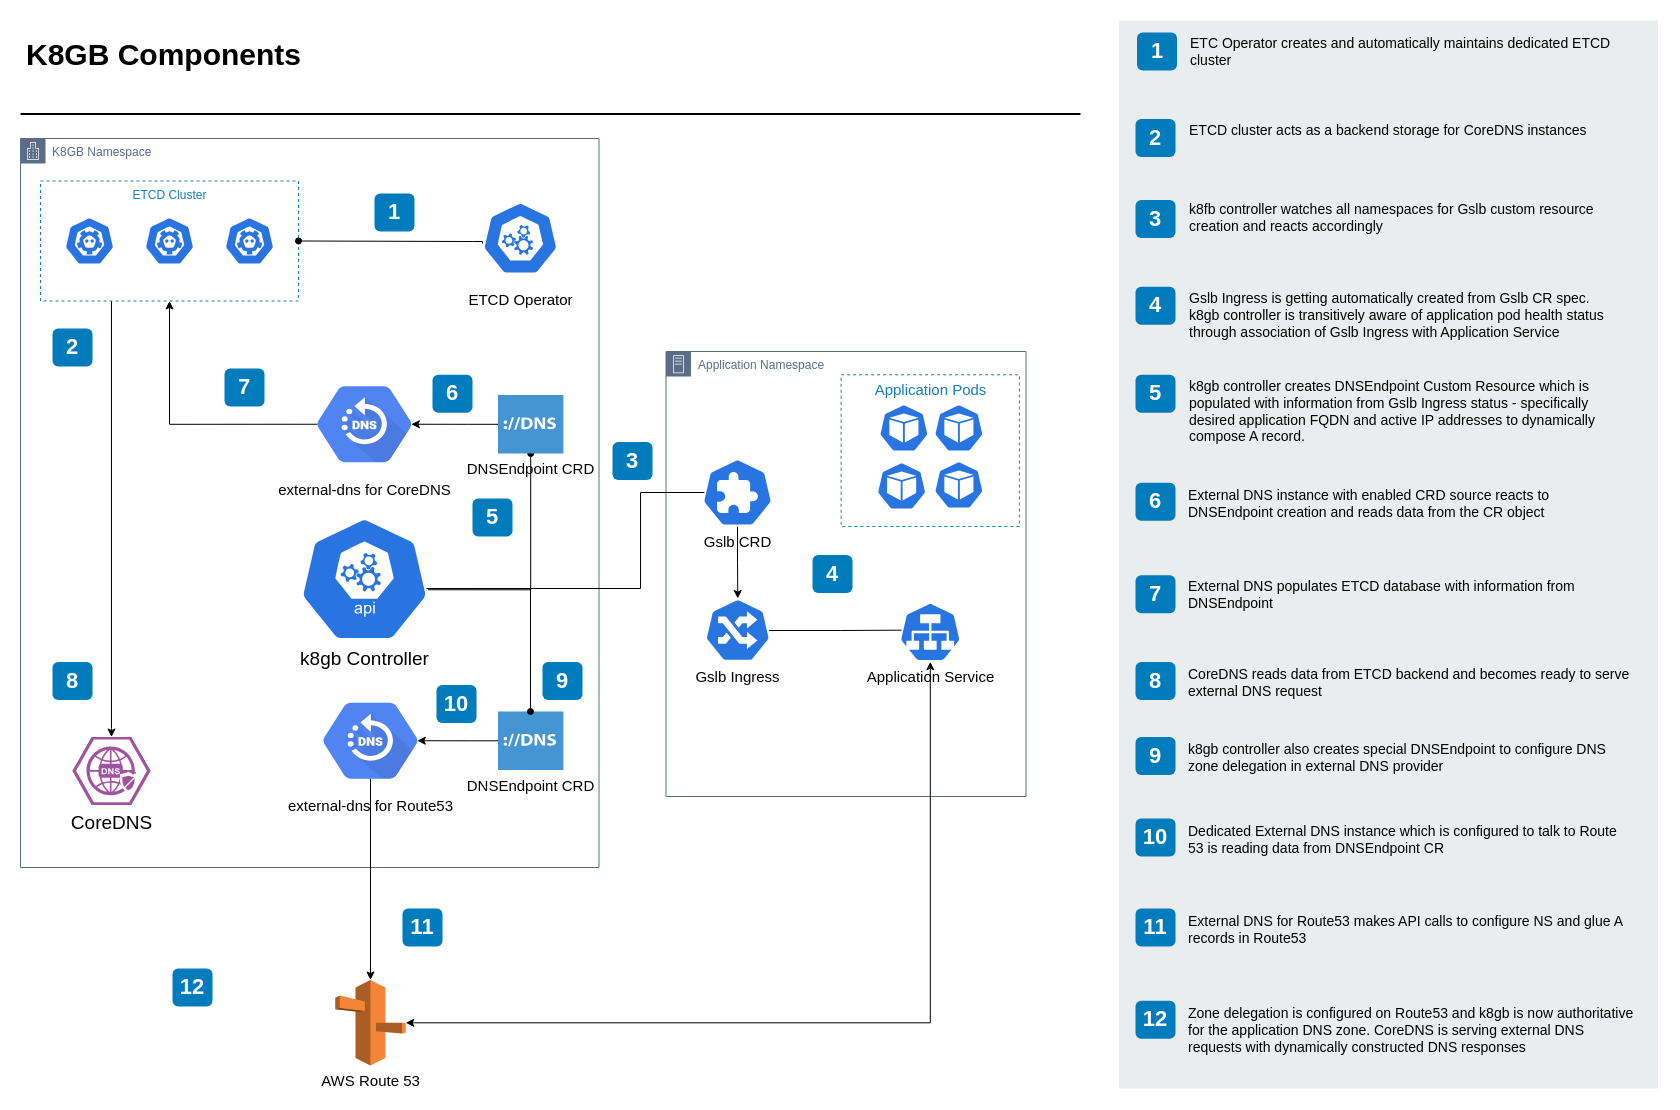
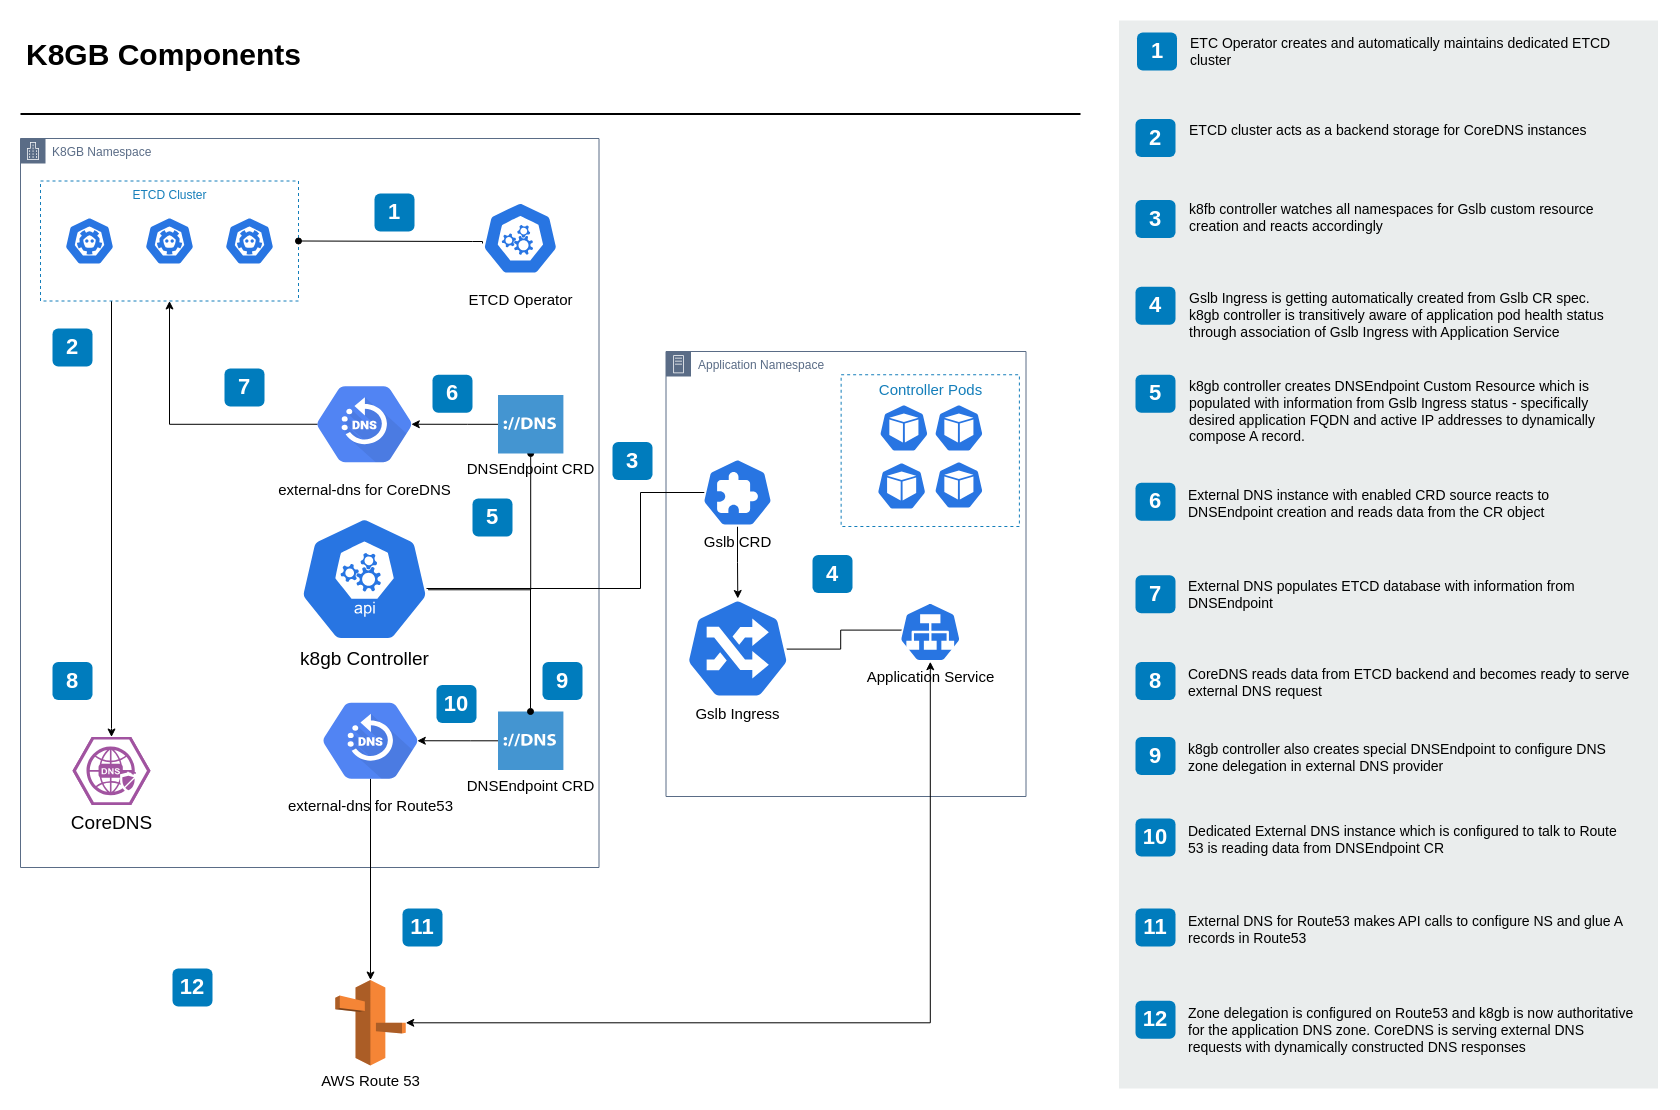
(931, 391) -> (931, 391)
(738, 630) -> (738, 649)
